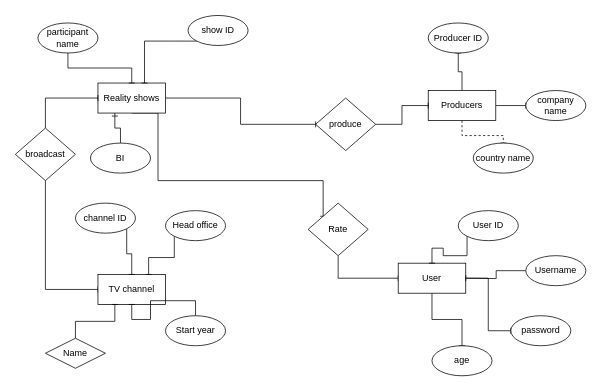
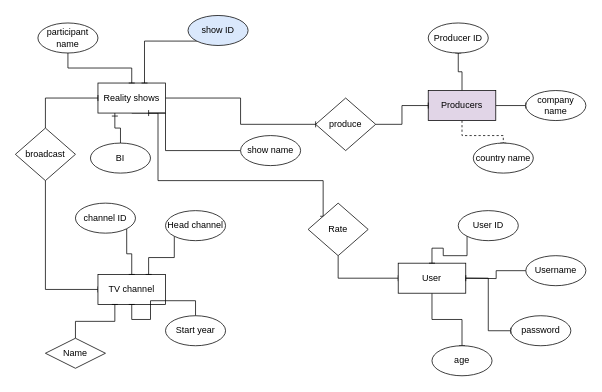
(218, 30) -> (218, 30)
(462, 105) -> (462, 105)
none -> (183, 150)
none -> (270, 150)
(195, 225) -> (195, 225)
